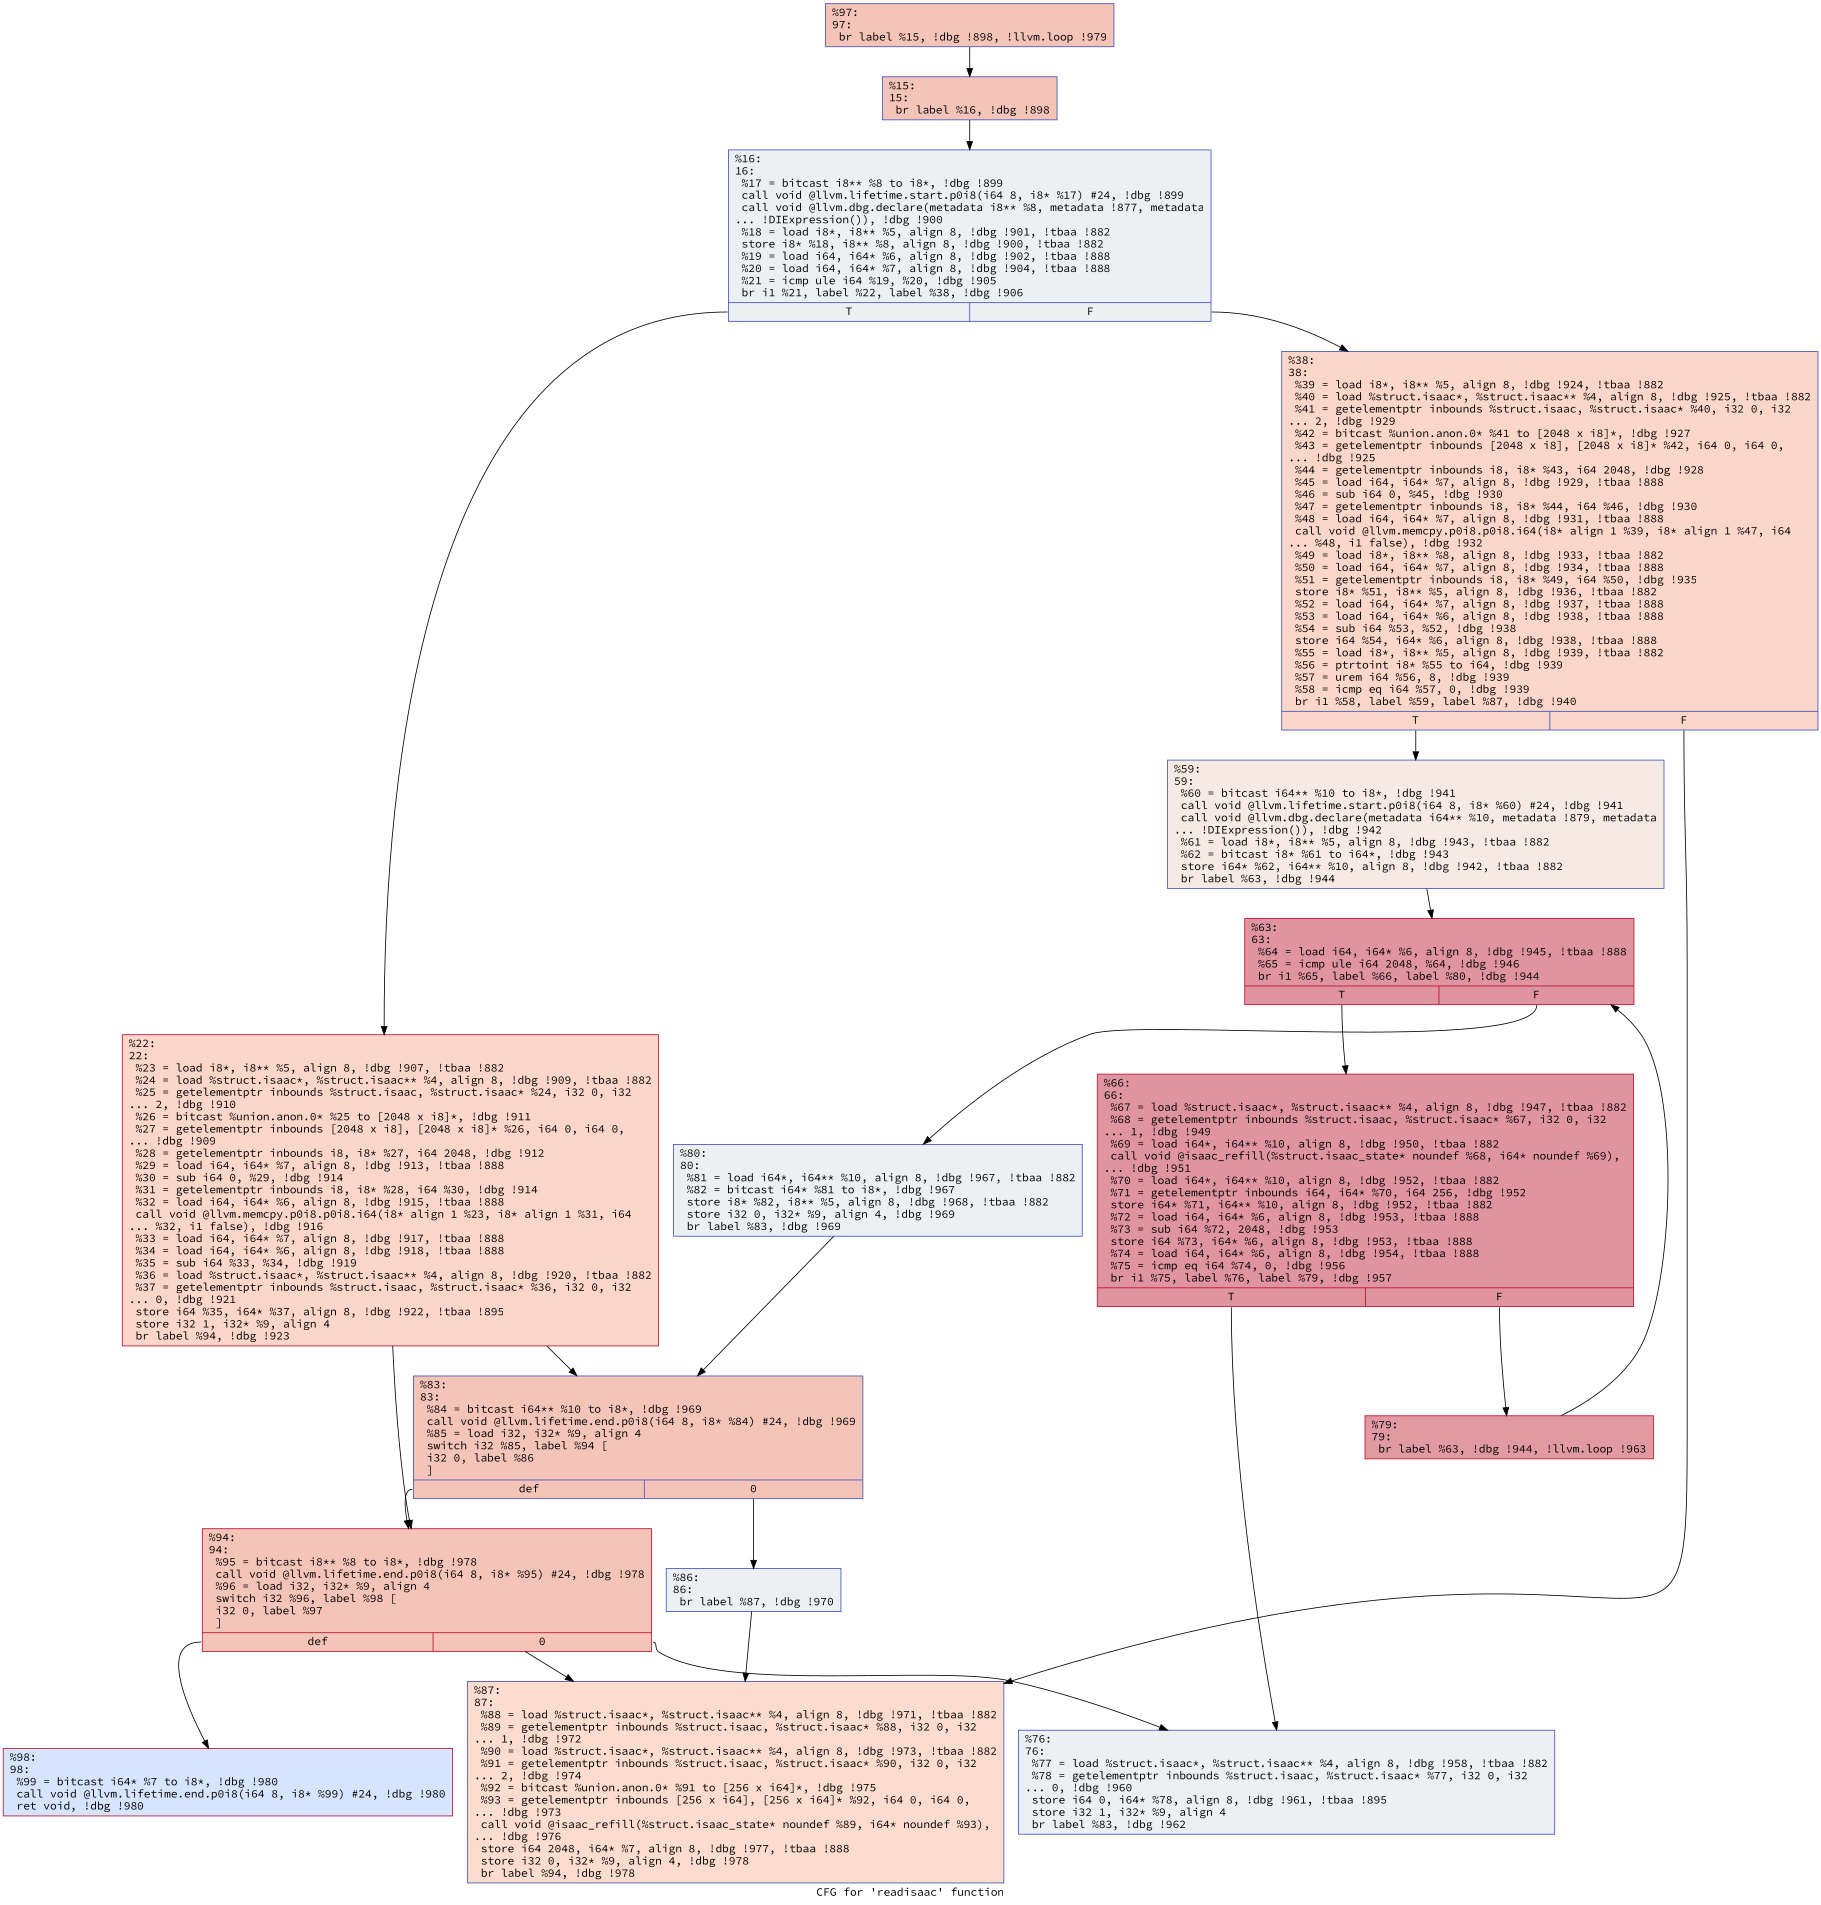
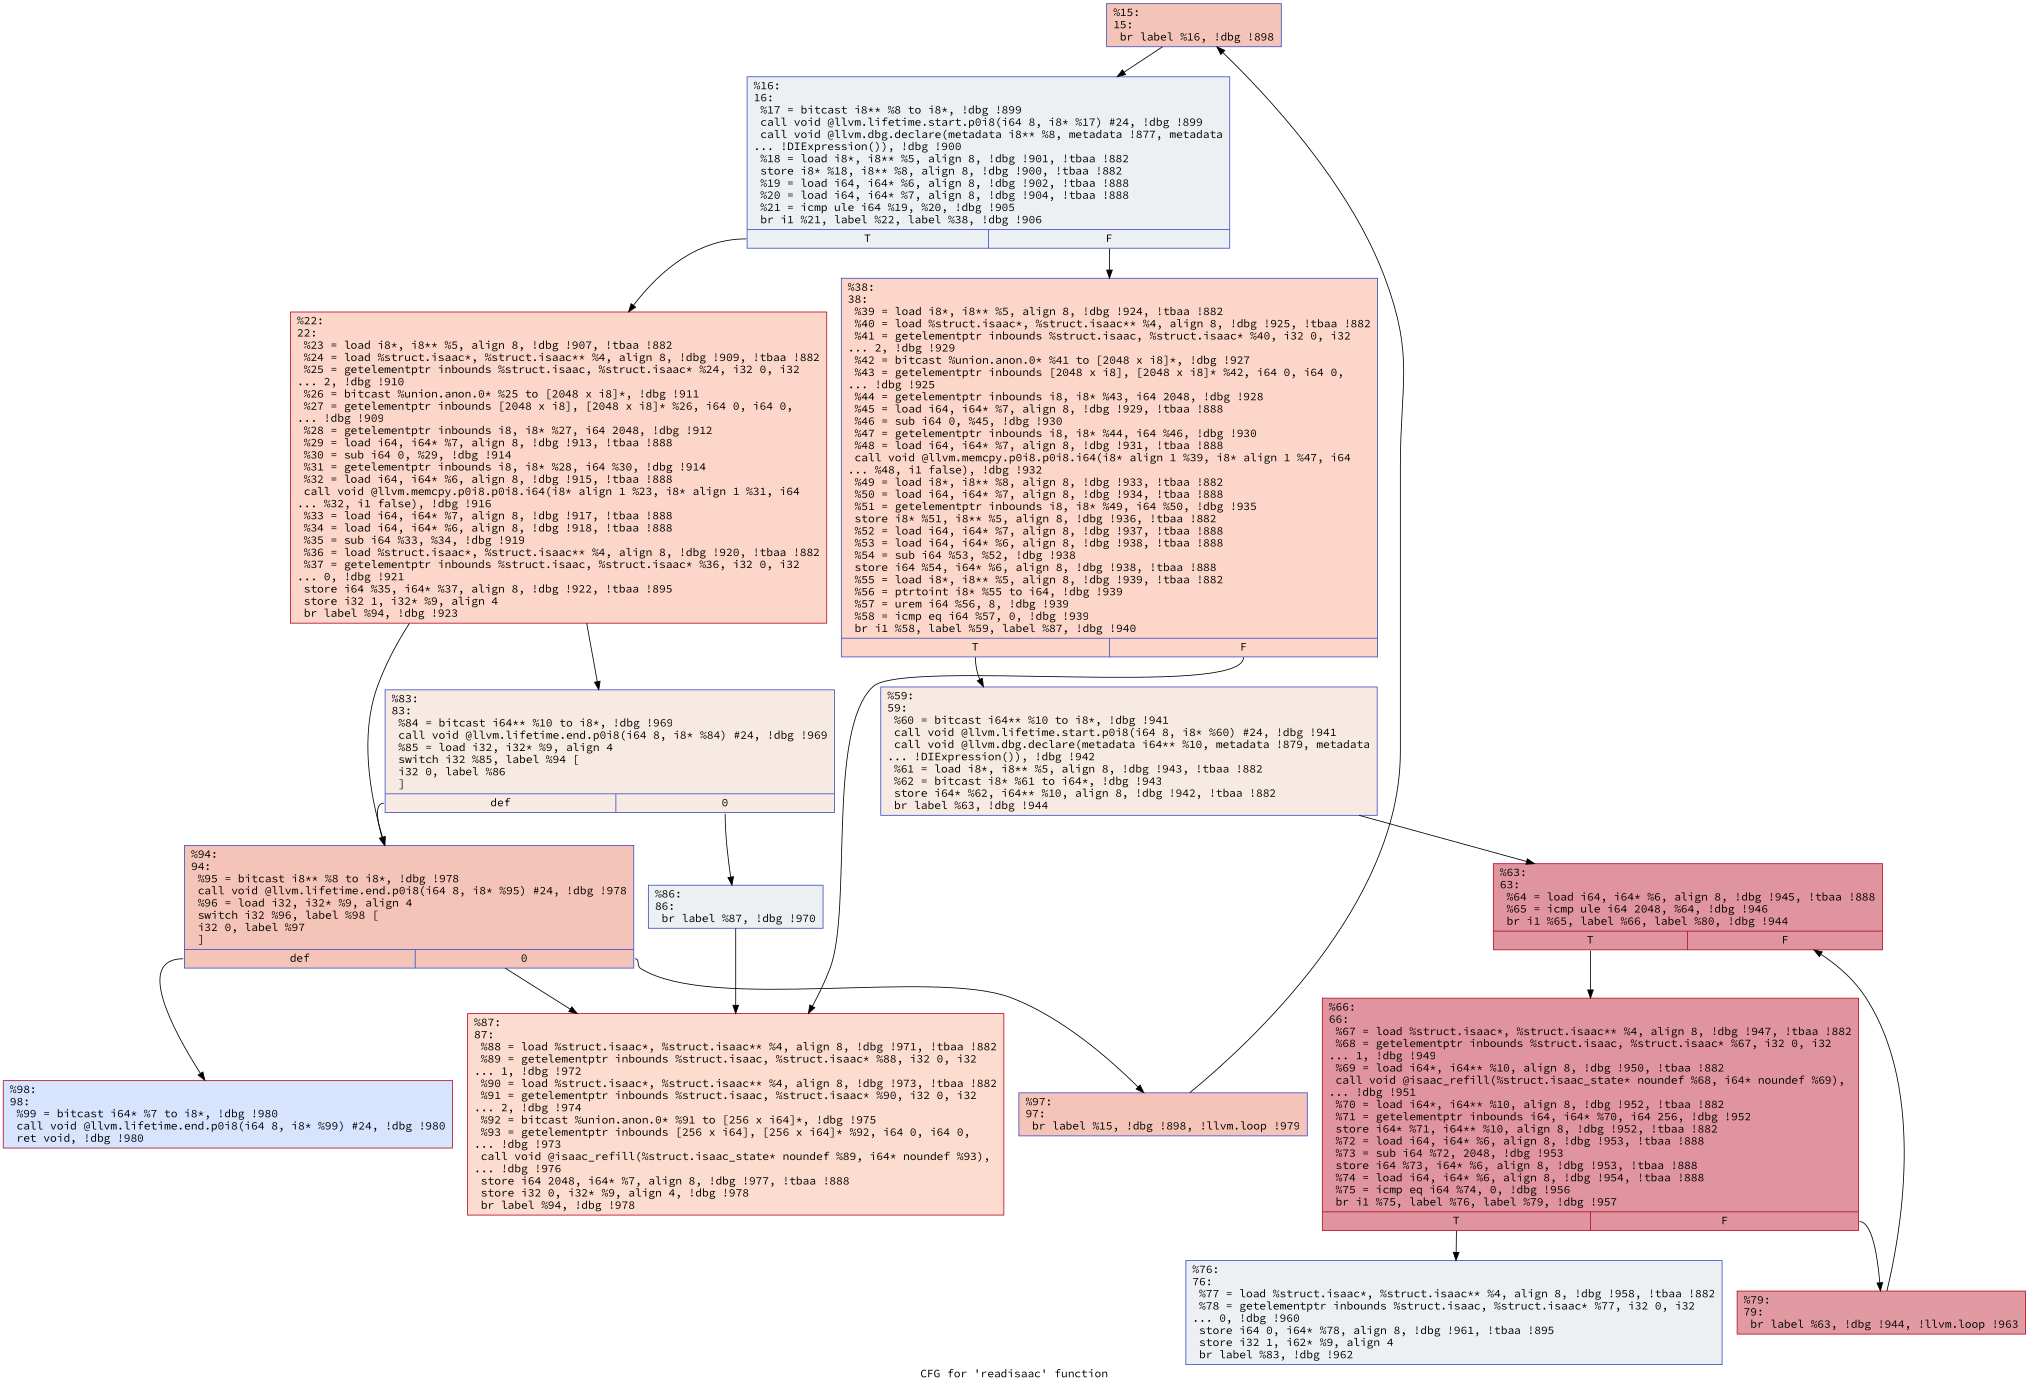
(878, 1190) -> none
(638, 1437) -> (610, 751)
(427, 1590) -> (409, 907)
(905, 1675) -> (897, 987)
(736, 1782) -> (736, 1114)
(1126, 1812) -> (1293, 1343)
